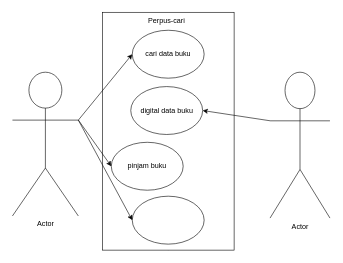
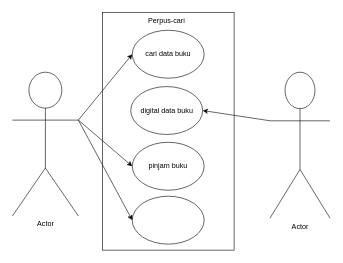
(147, 167) -> (168, 167)
